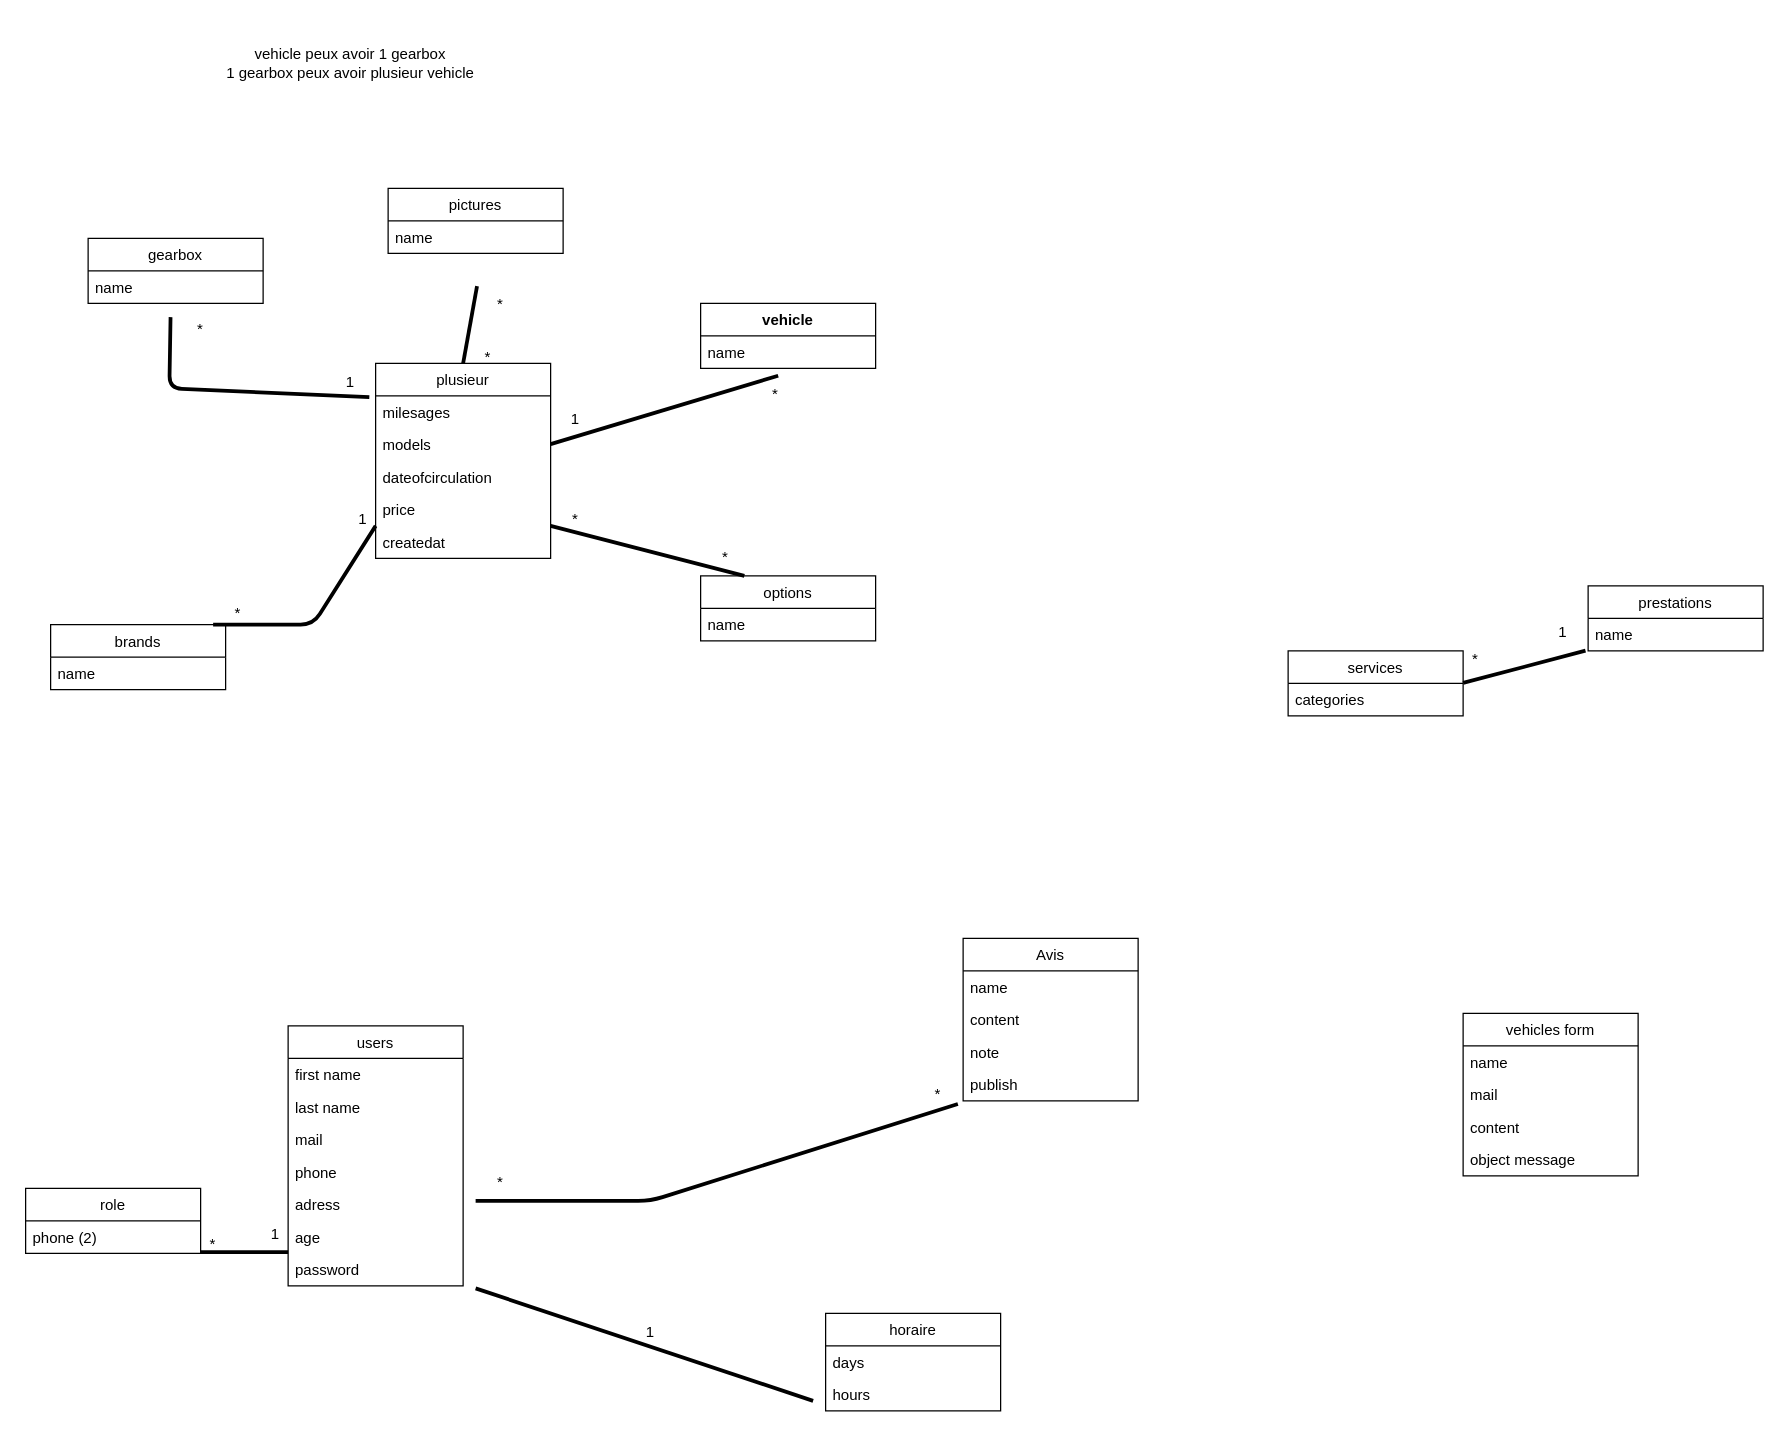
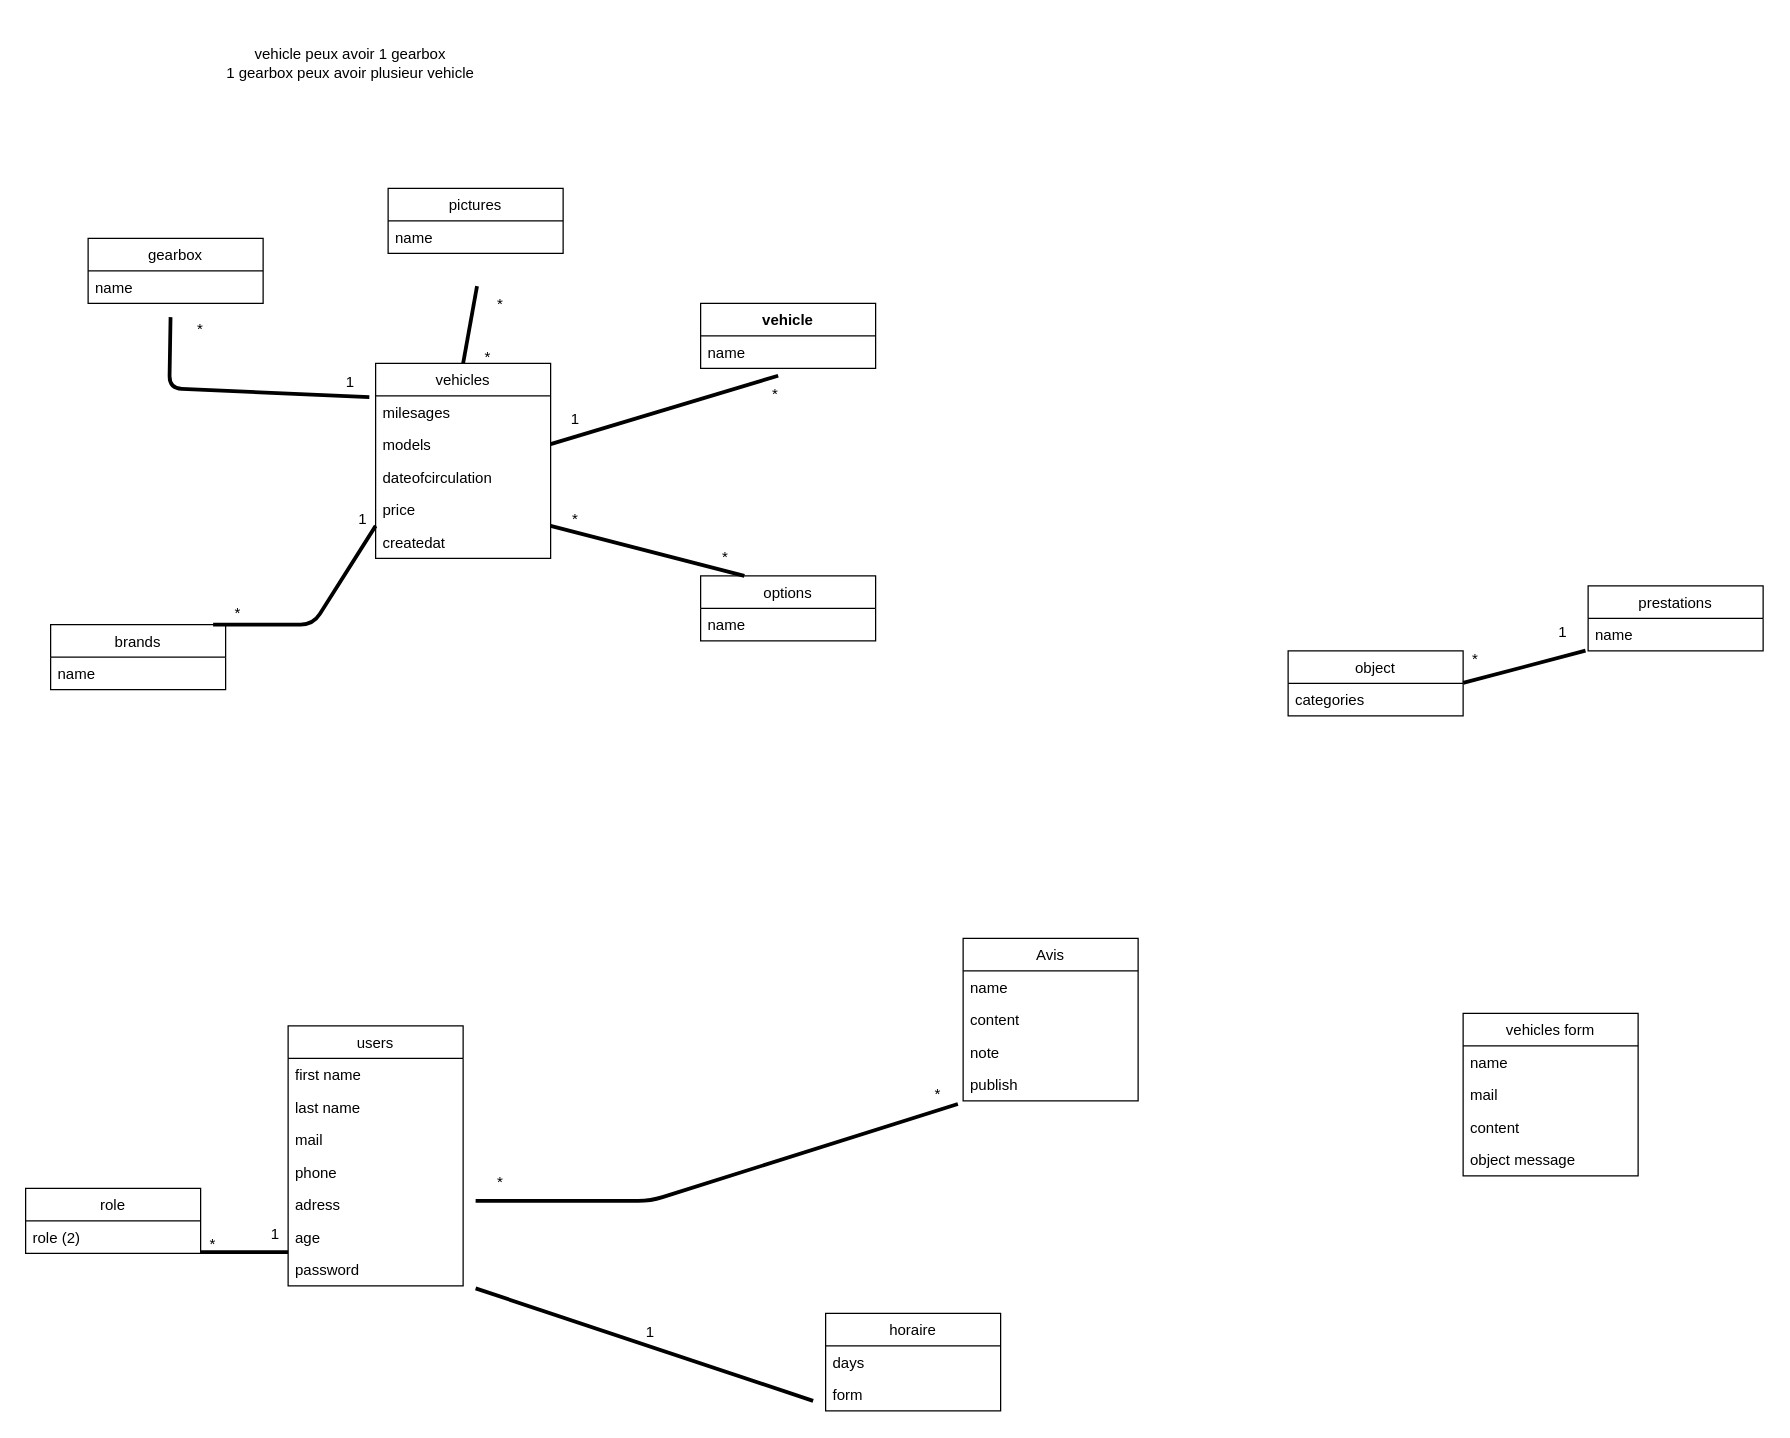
(463, 380) -> (463, 380)
(1375, 668) -> (1375, 668)
(68, 1238) -> (62, 1238)
(854, 1395) -> (849, 1395)
